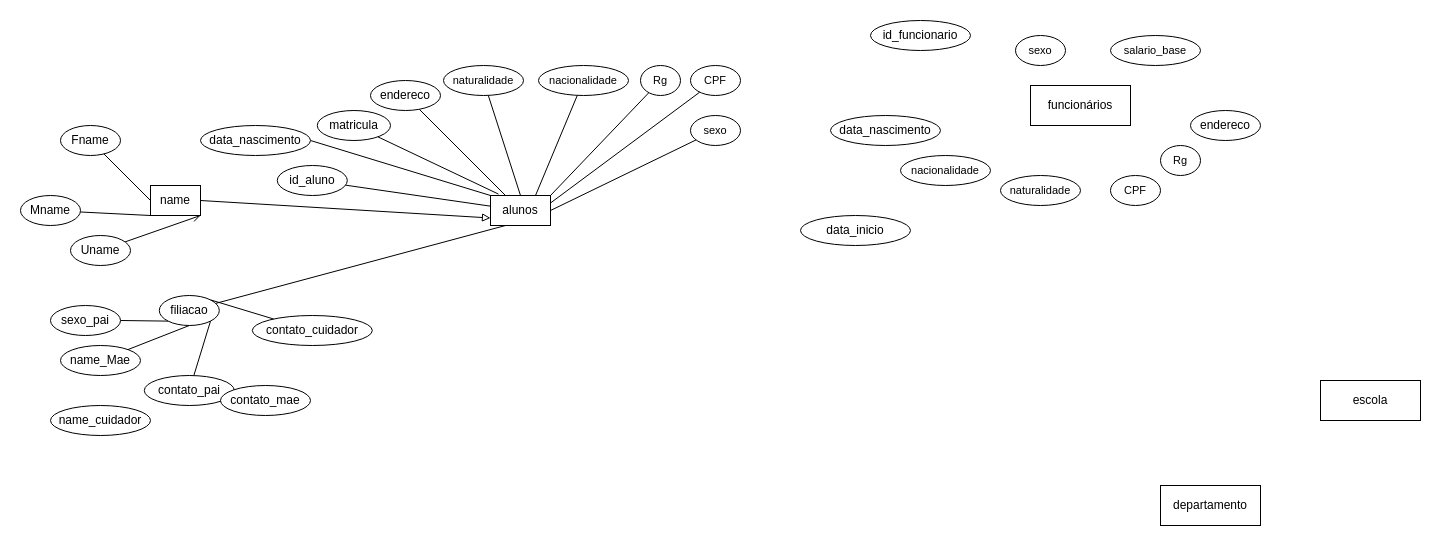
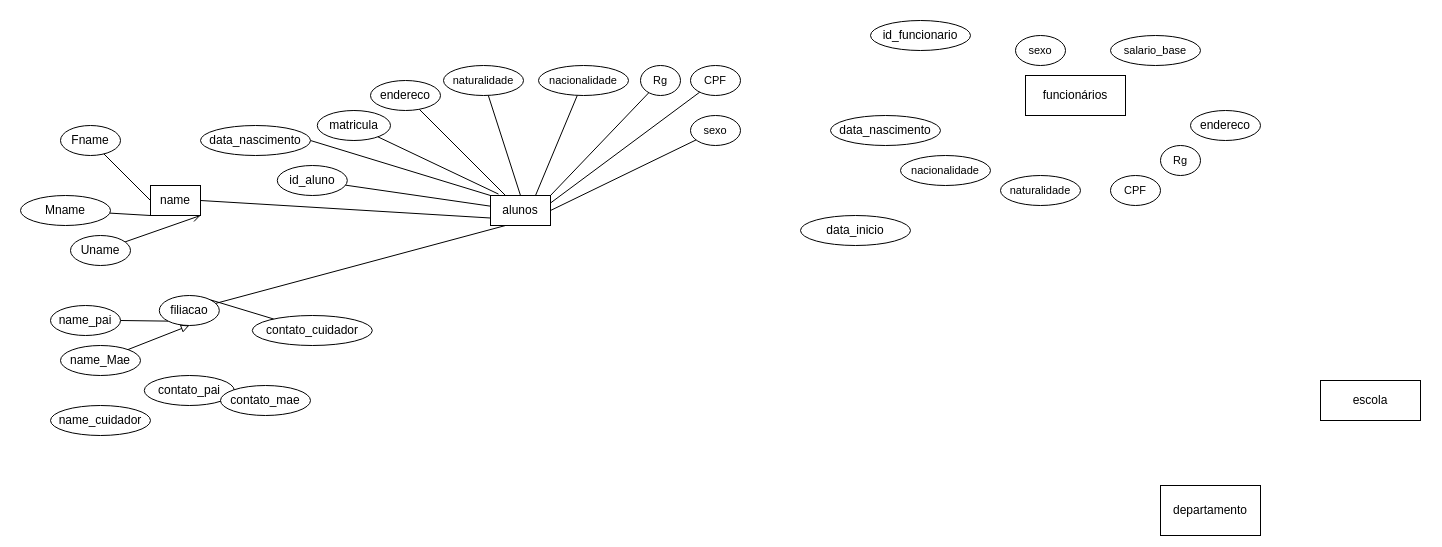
(1081, 106) -> (1076, 96)
(51, 211) -> (66, 211)
(481, 217) -> (484, 218)
(86, 321) -> (86, 321)
(184, 328) -> (181, 329)
(202, 348) -> none
(1211, 506) -> (1211, 511)
